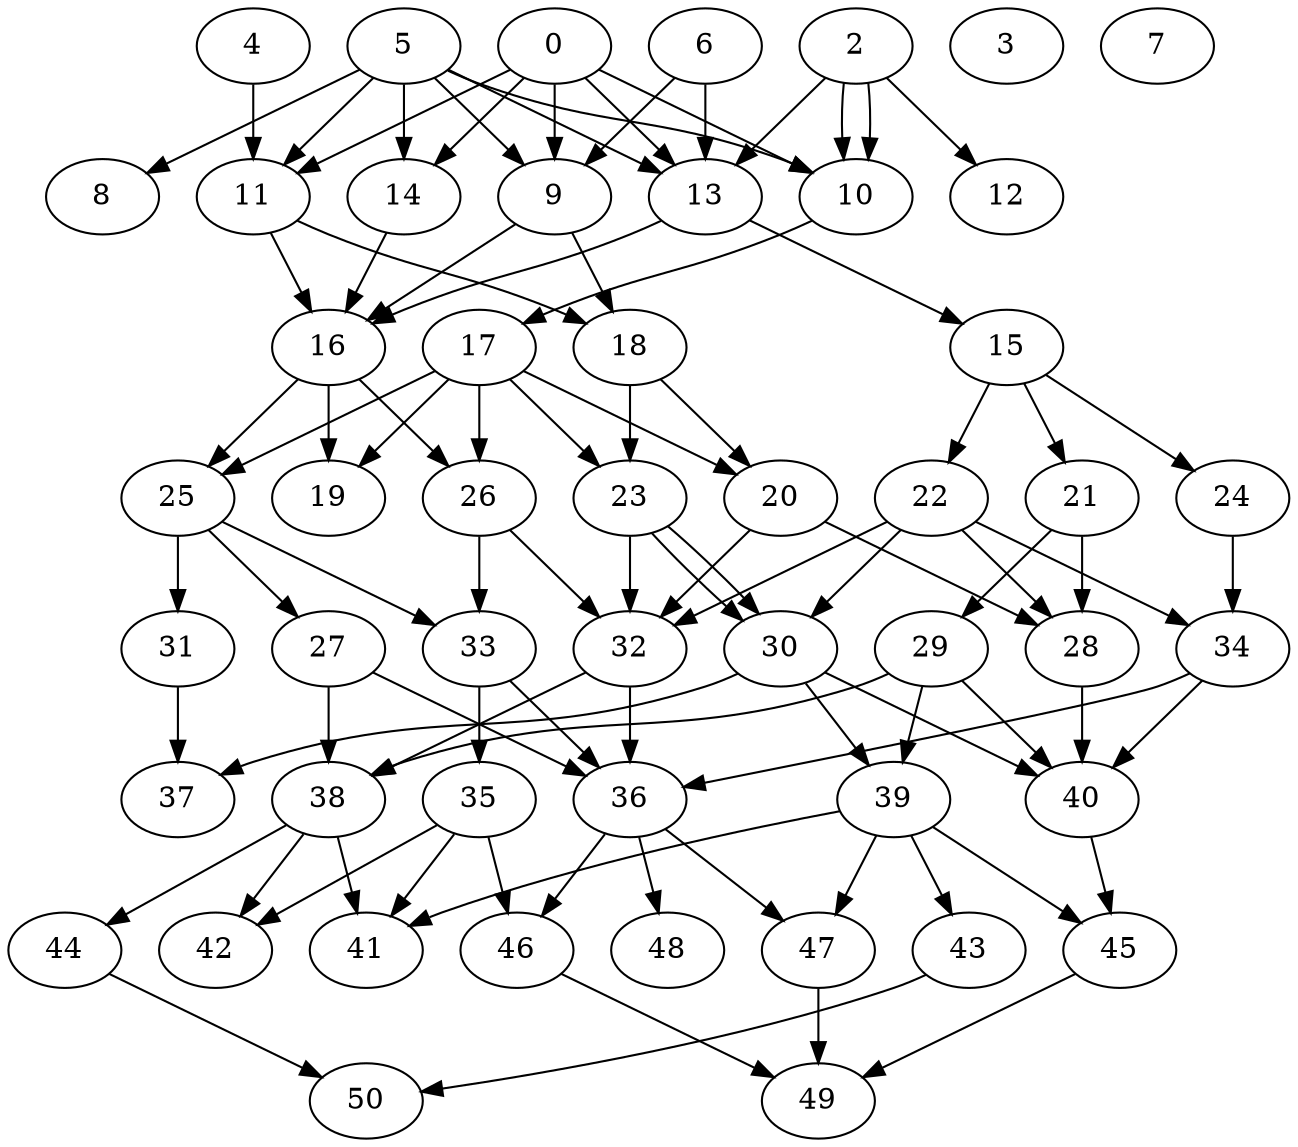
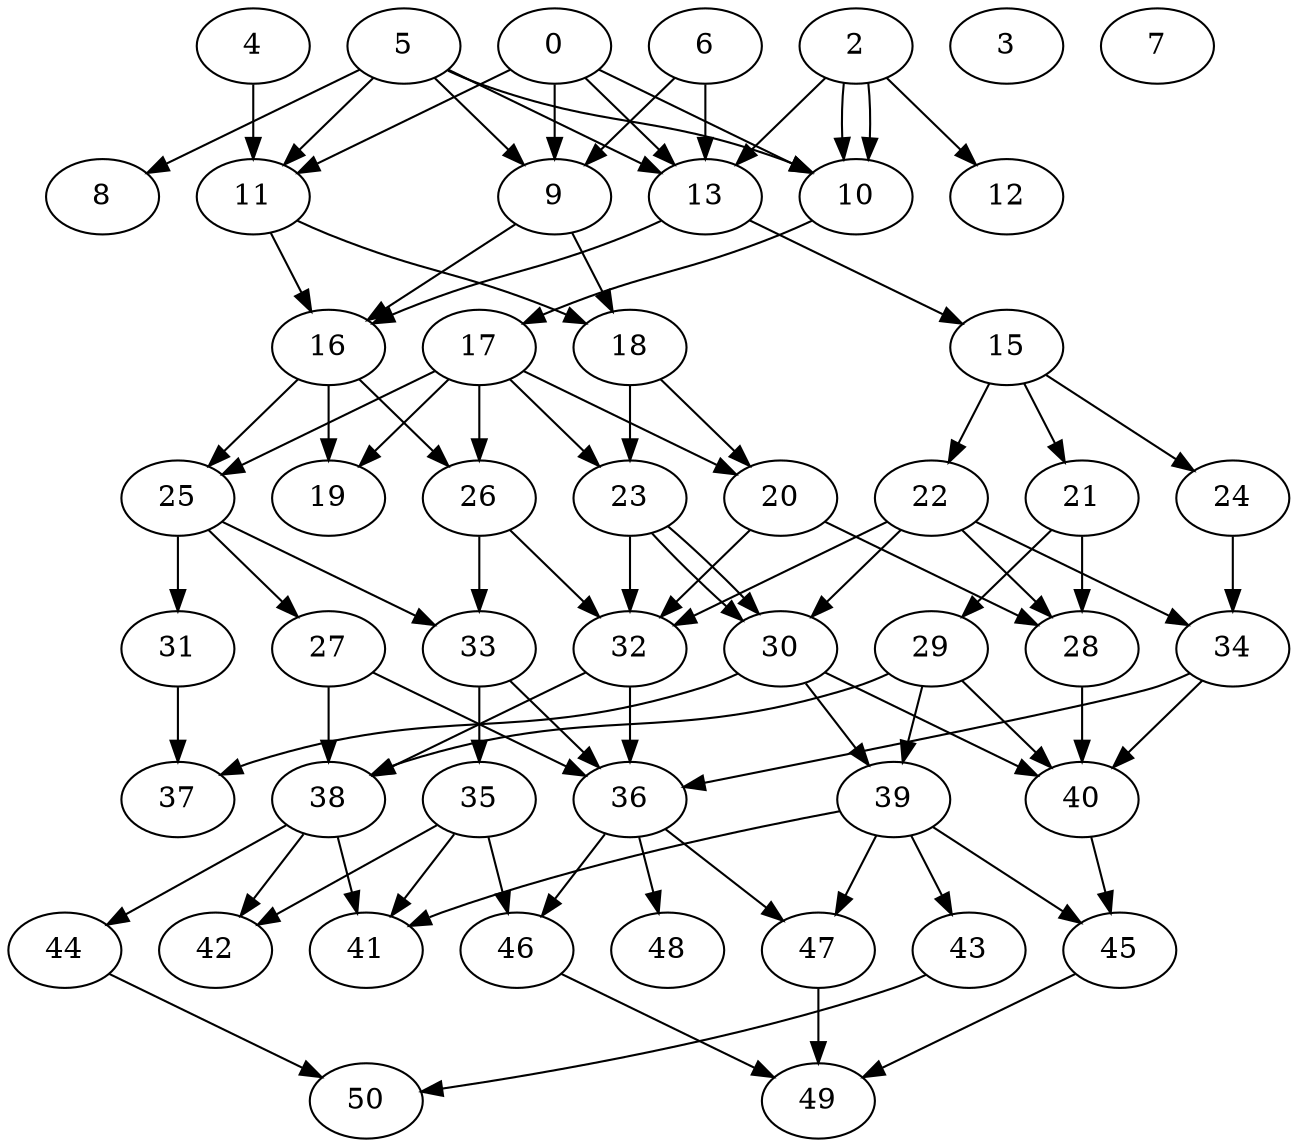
(404, 197) -> none
